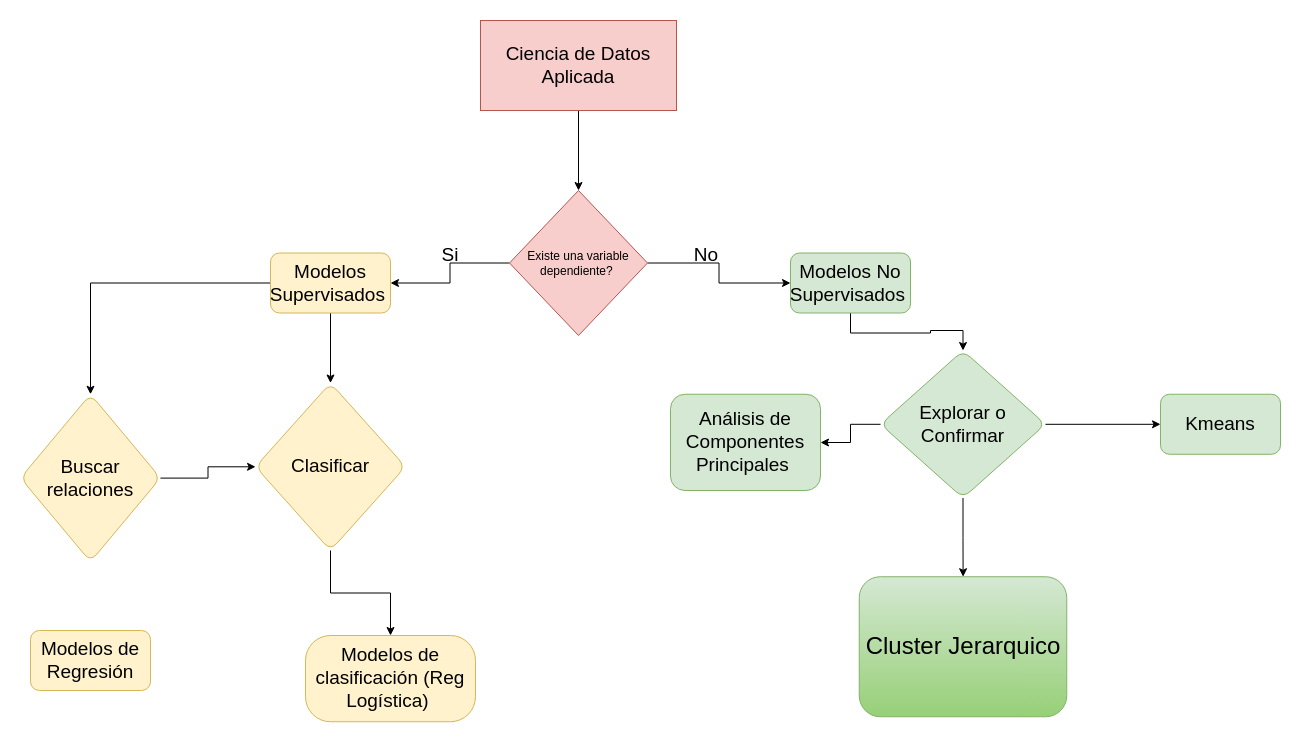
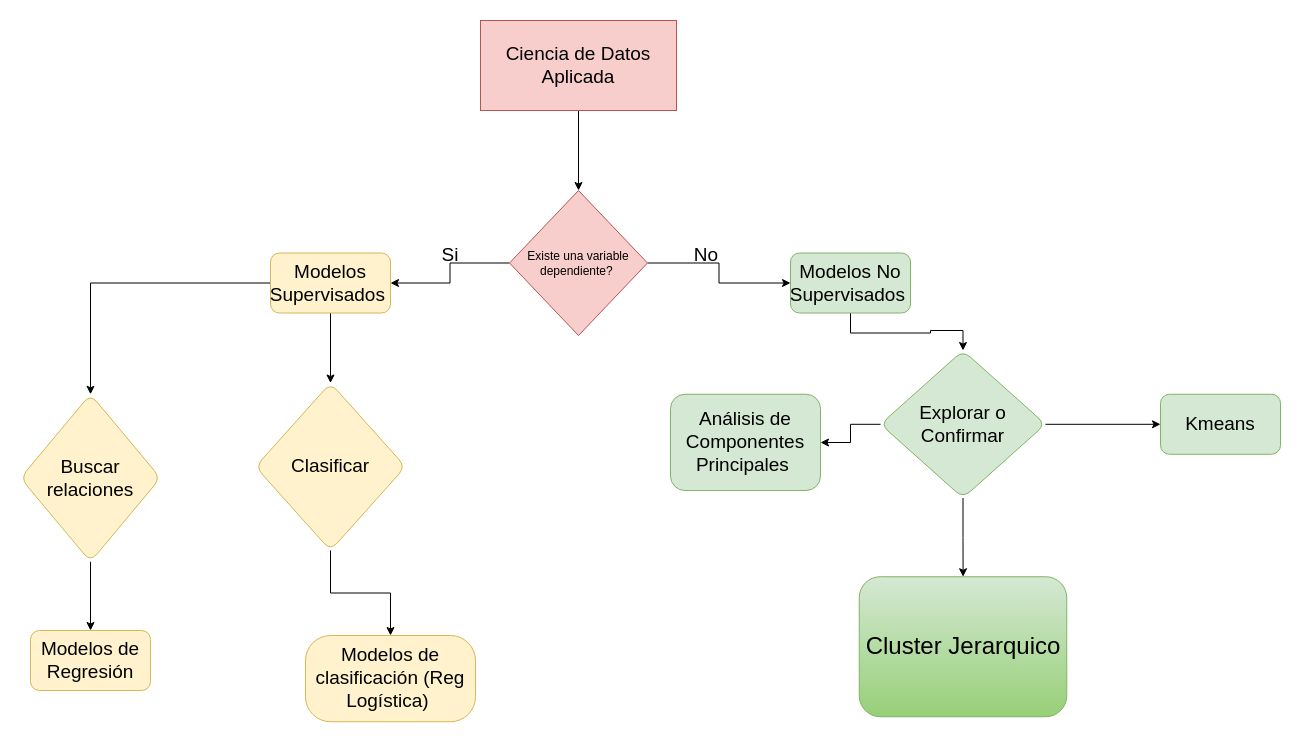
(208, 476) -> (91, 593)
